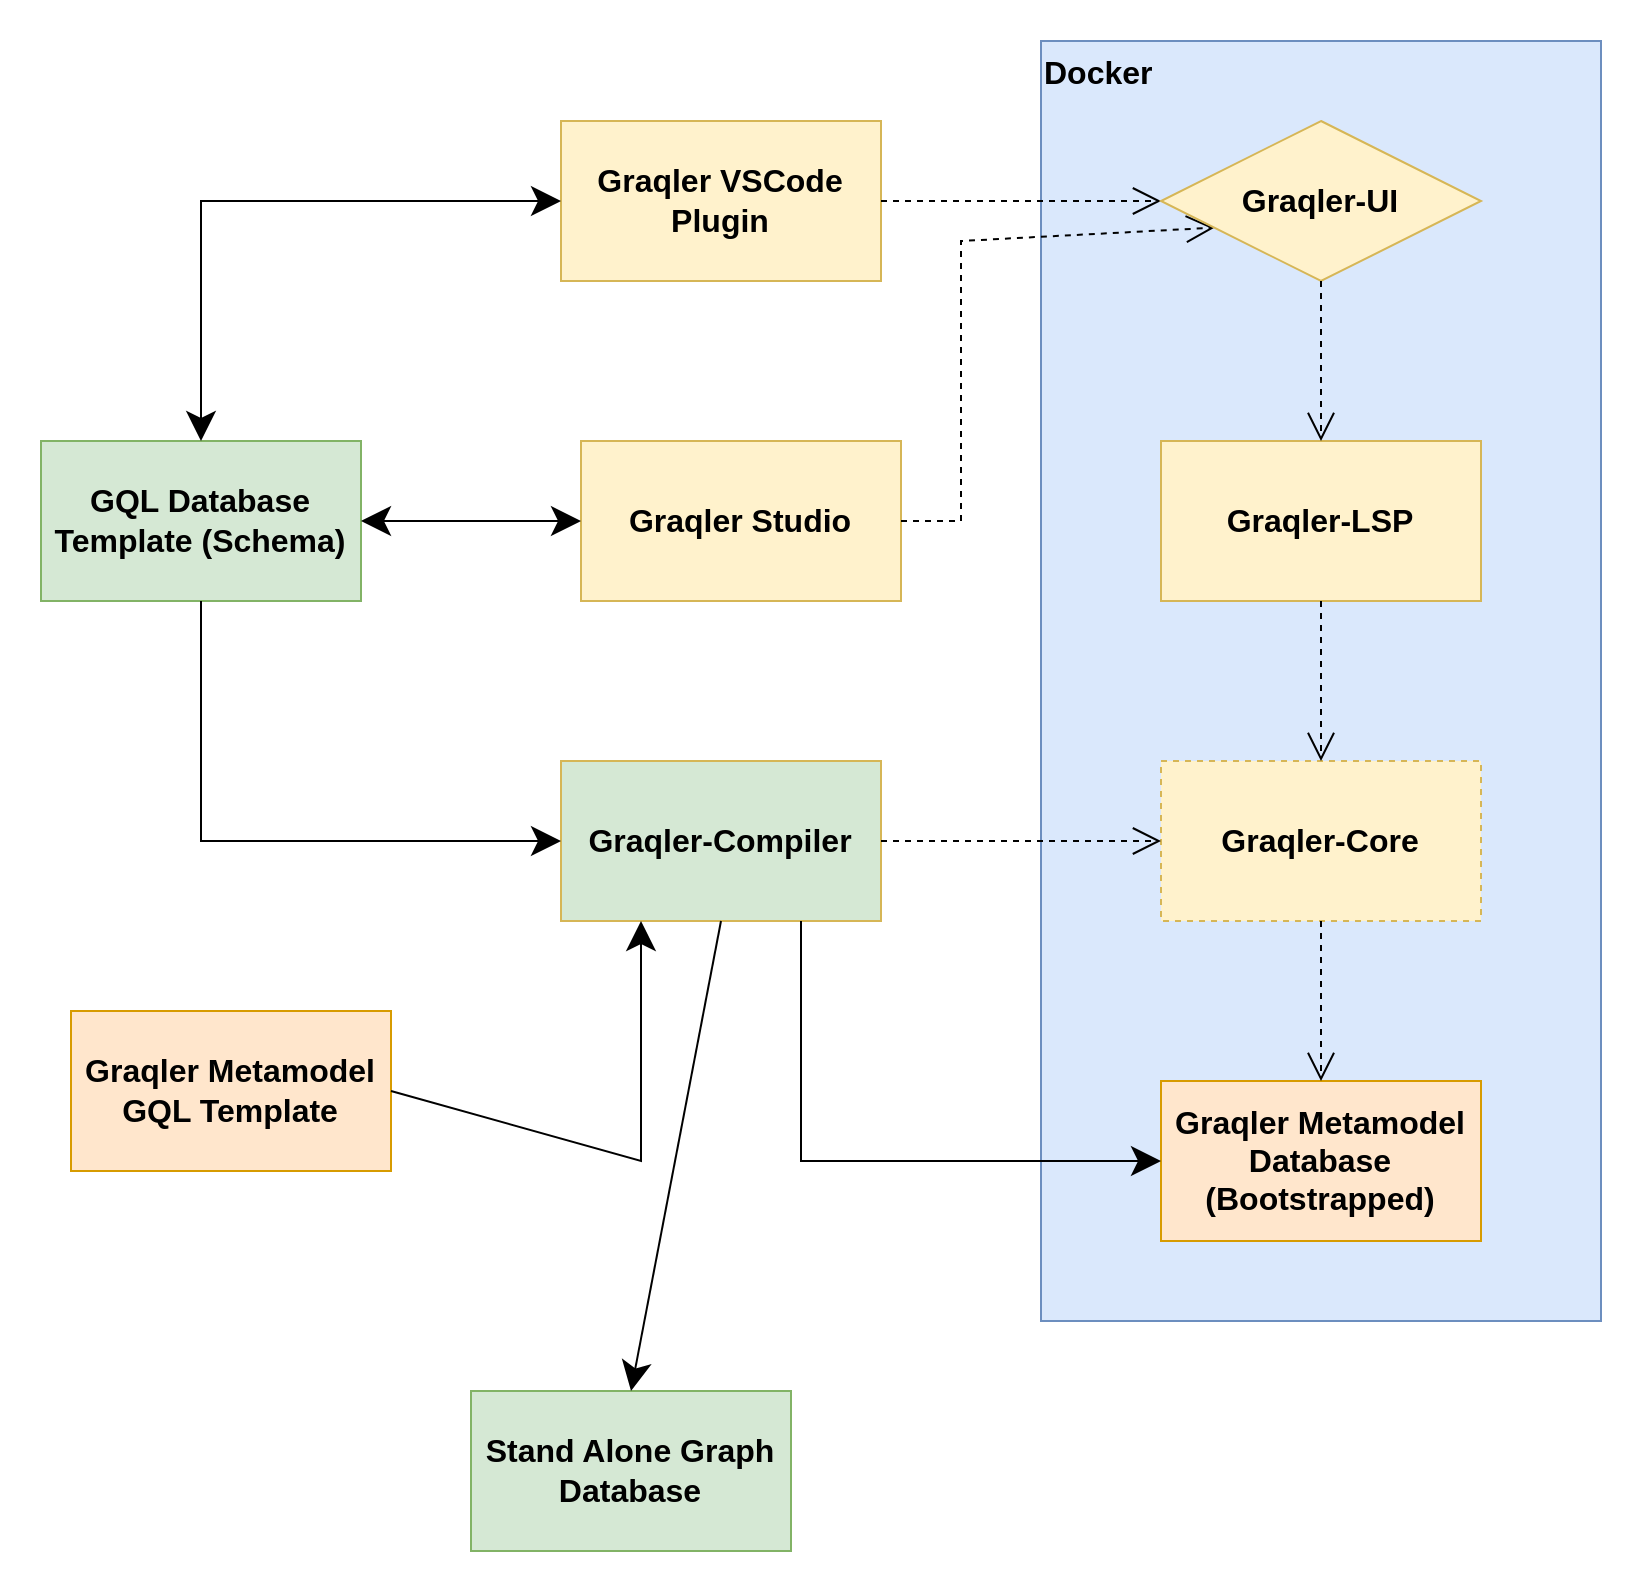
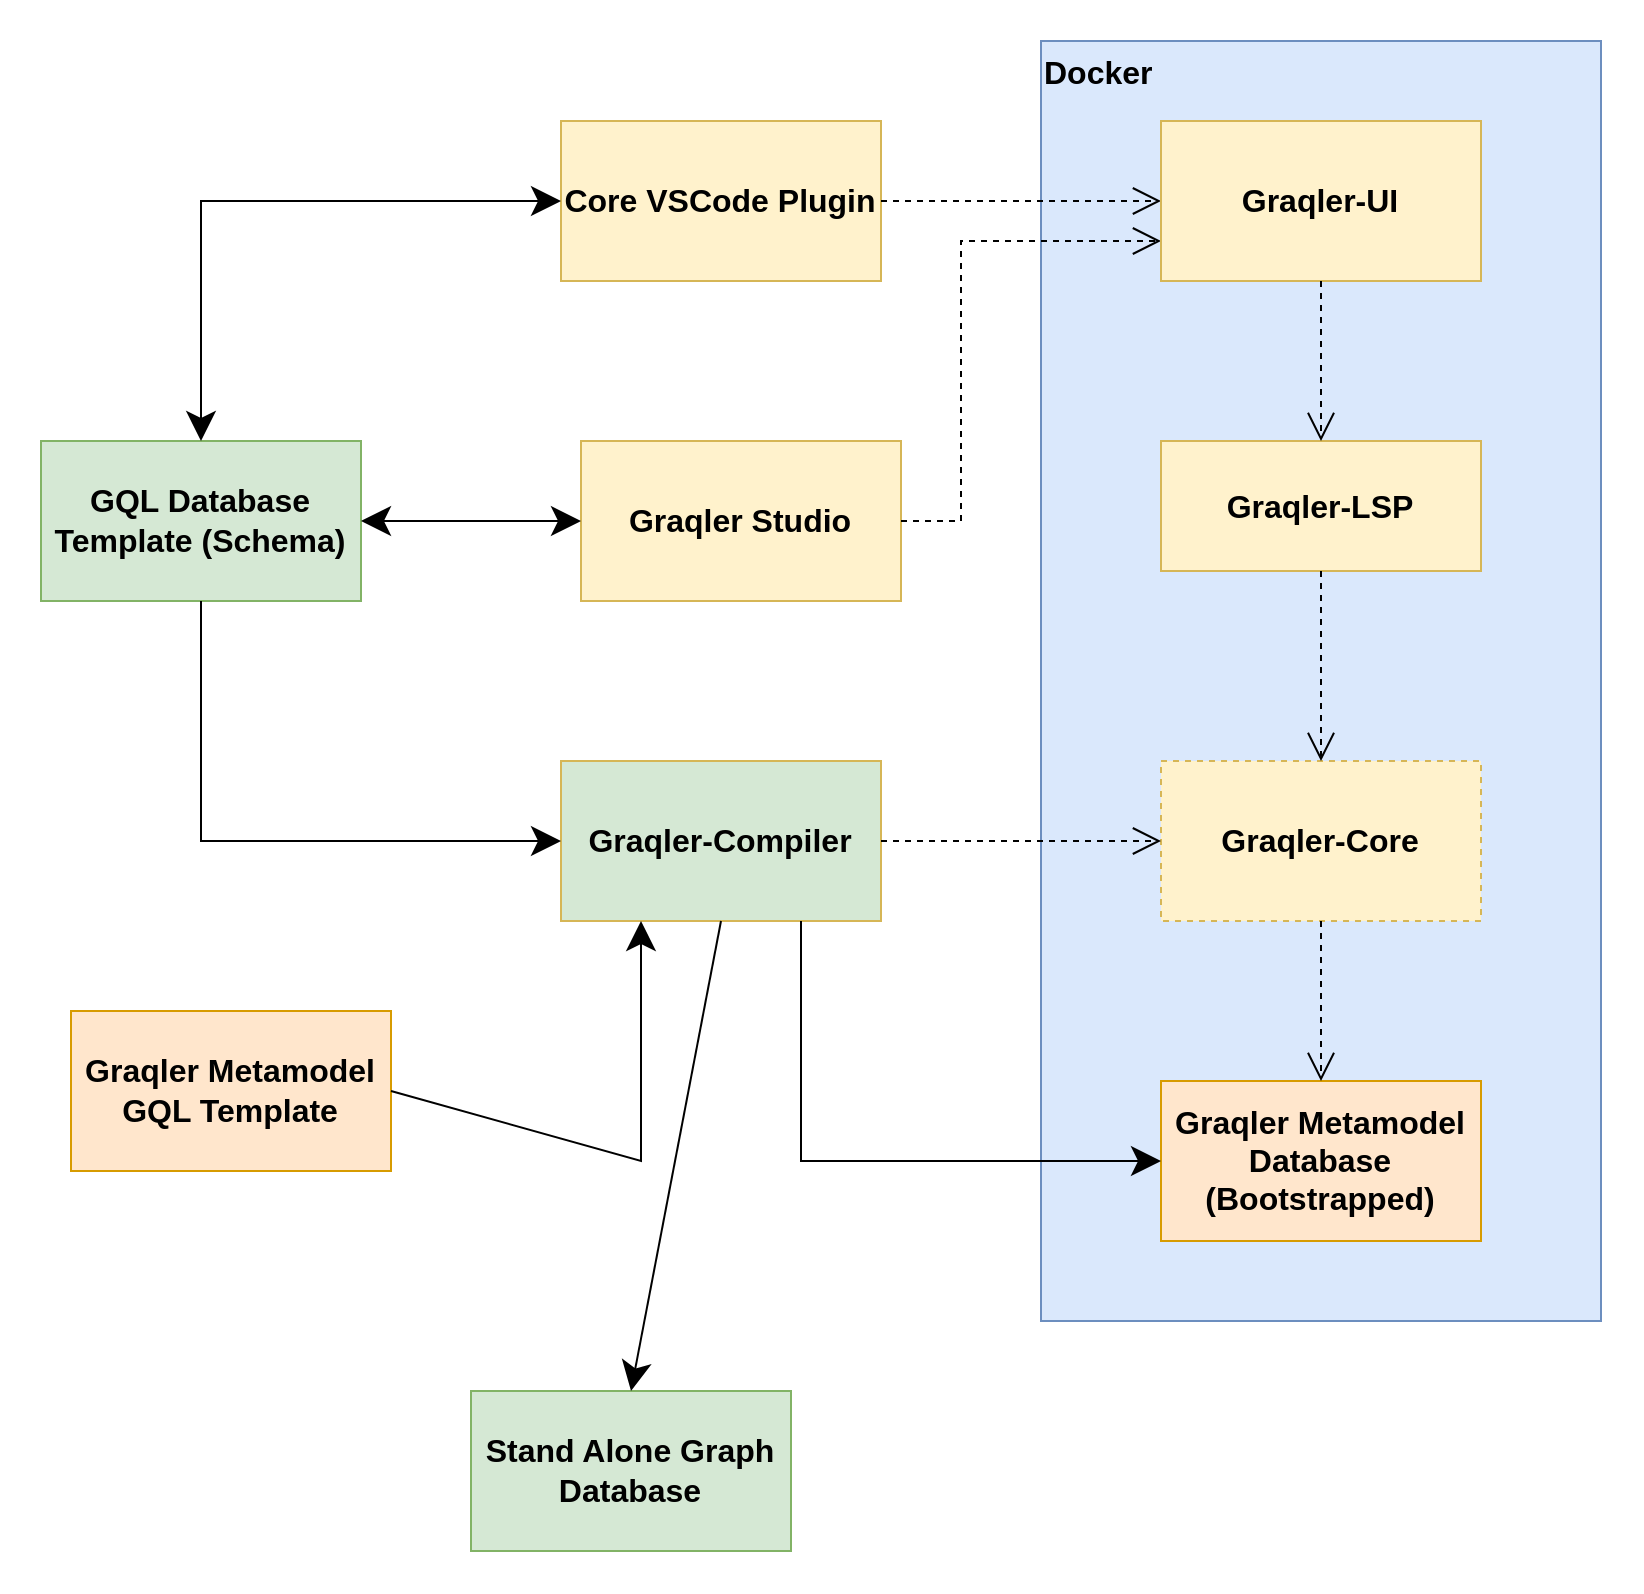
(721, 201) -> (721, 201)
(1321, 201) -> (1321, 201)
(1321, 521) -> (1321, 506)
